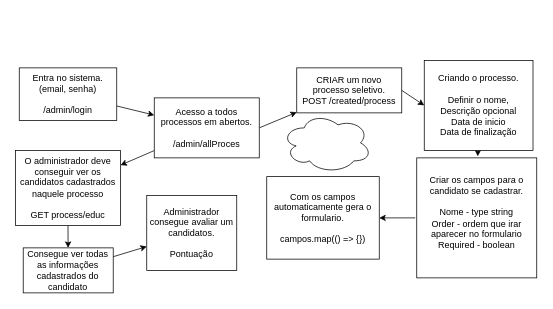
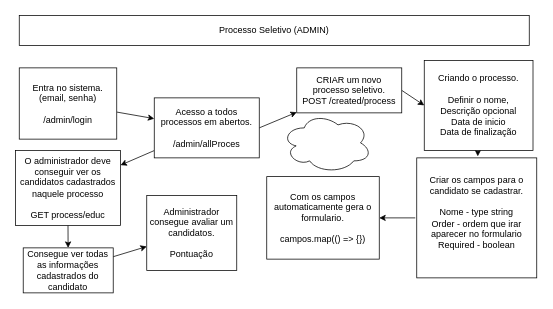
none -> (274, 30)
(68, 94) -> (68, 104)
